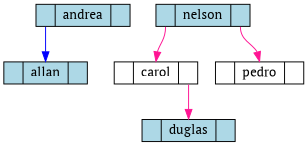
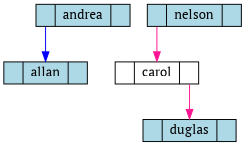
(260, 73) -> none
